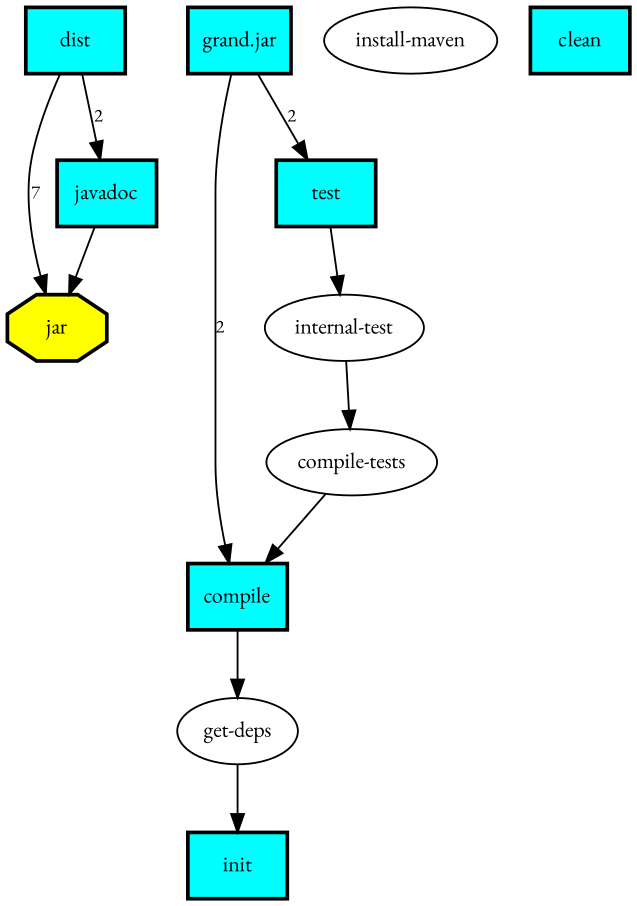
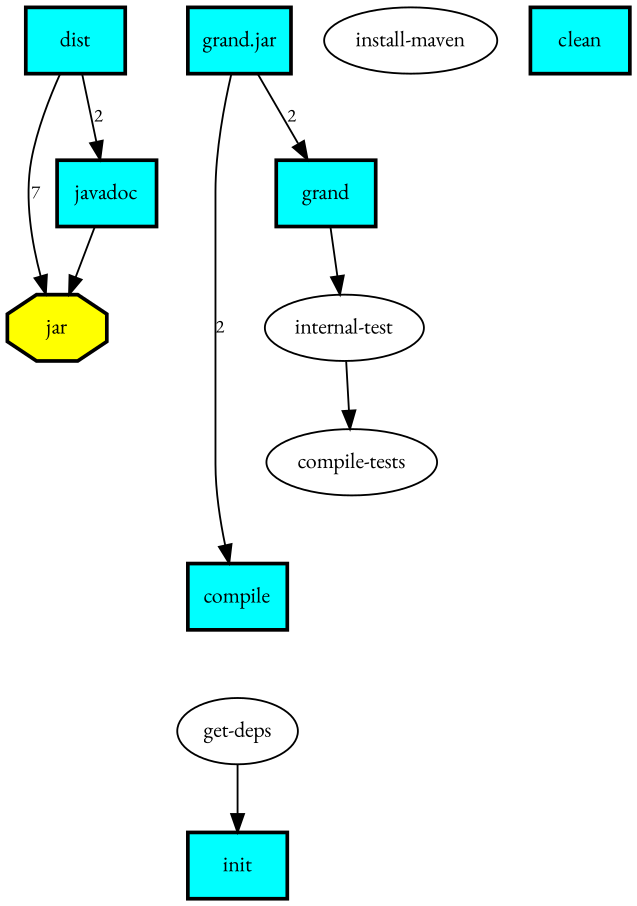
(326, 193) -> (326, 193)
(301, 522) -> none
(238, 655) -> none
